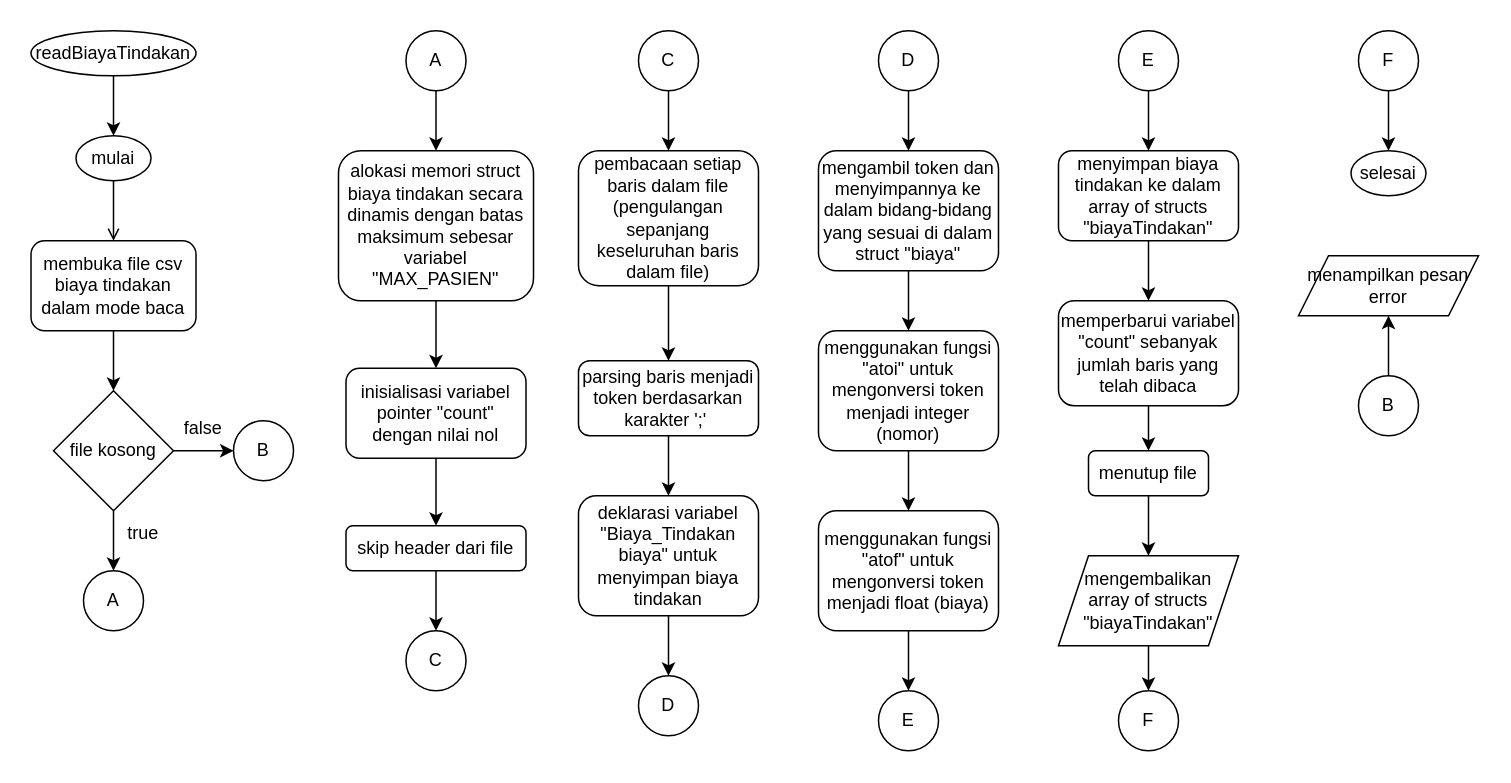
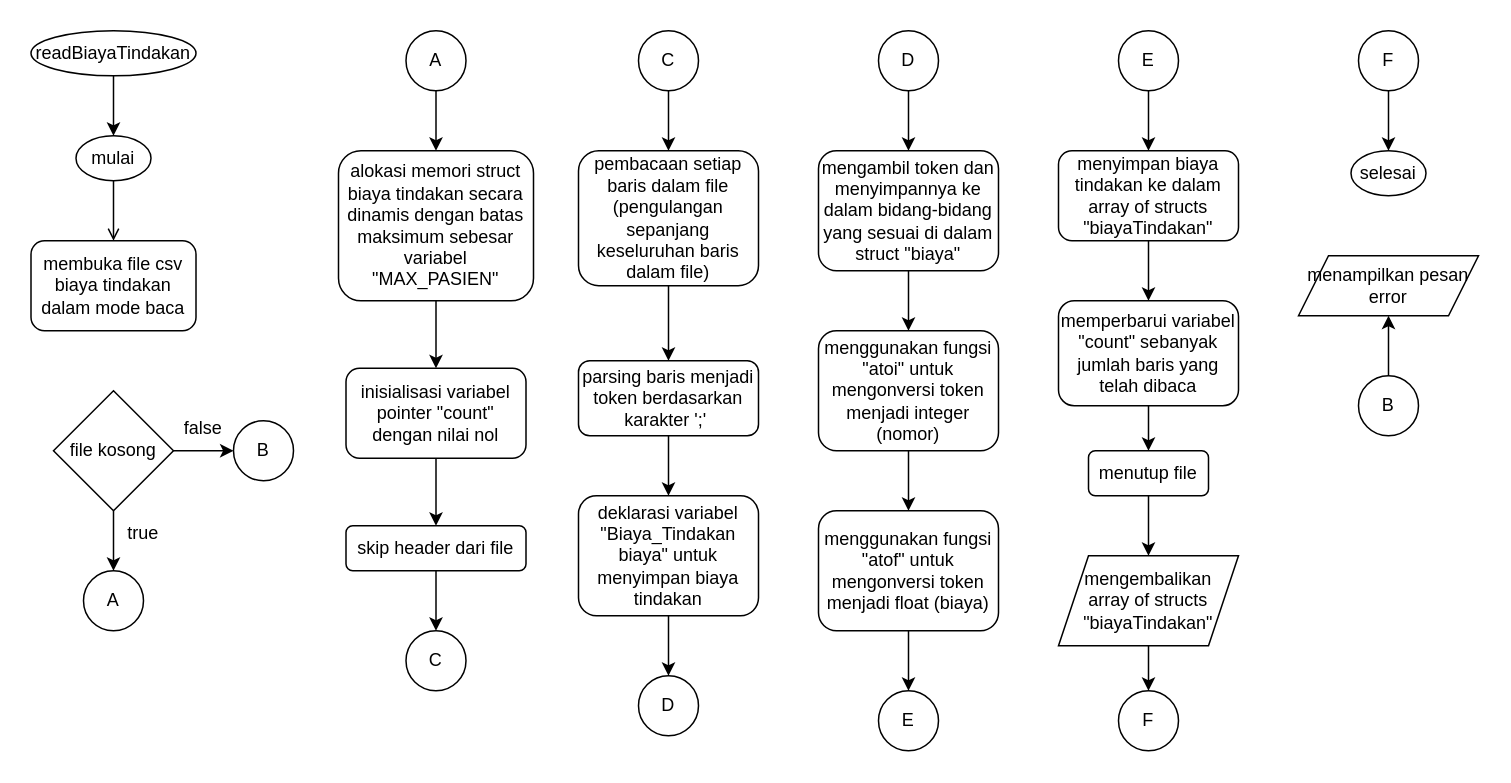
(113, 356) -> none
